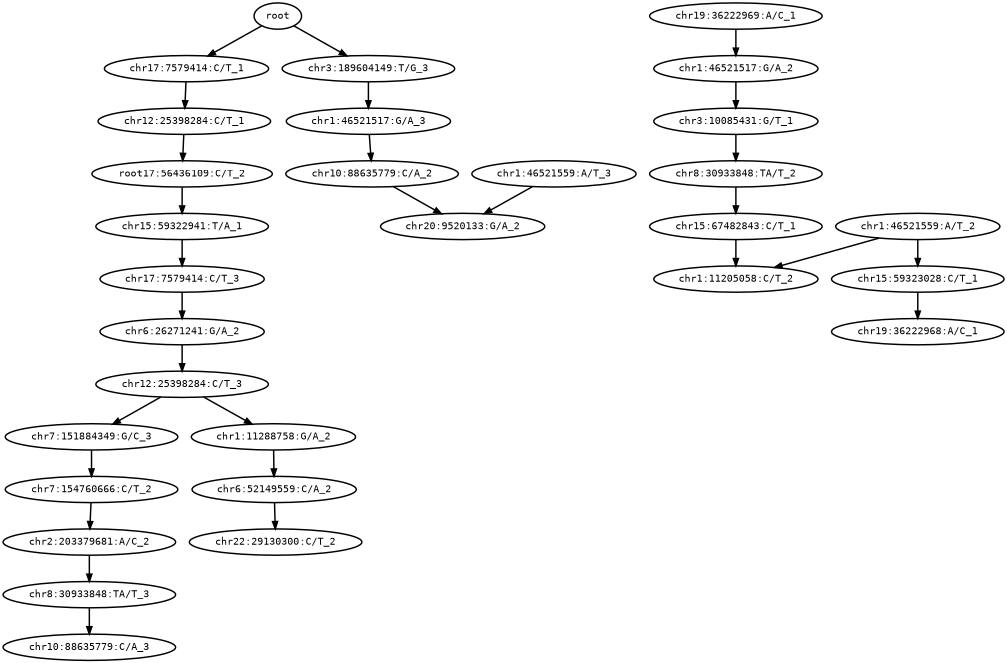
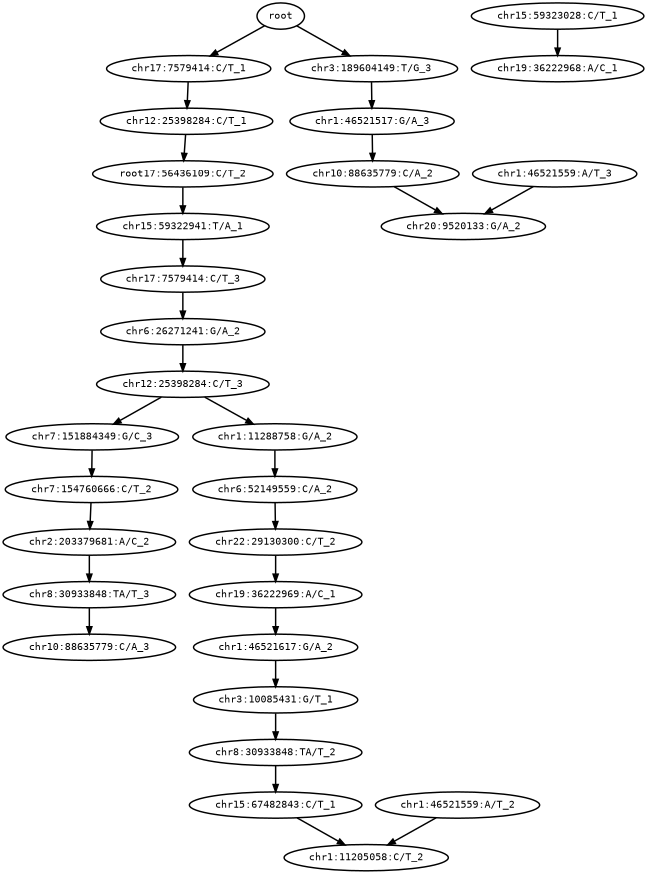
(736, 69) -> (276, 647)
(918, 249) -> none
none -> (276, 565)
